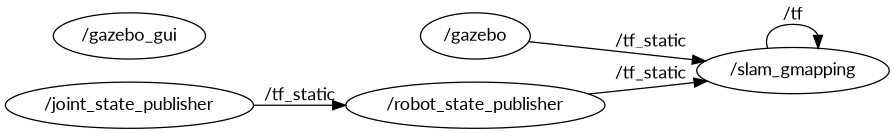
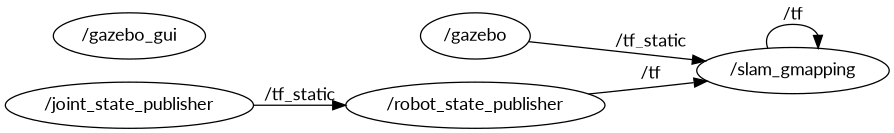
(651, 74) -> (651, 74)
